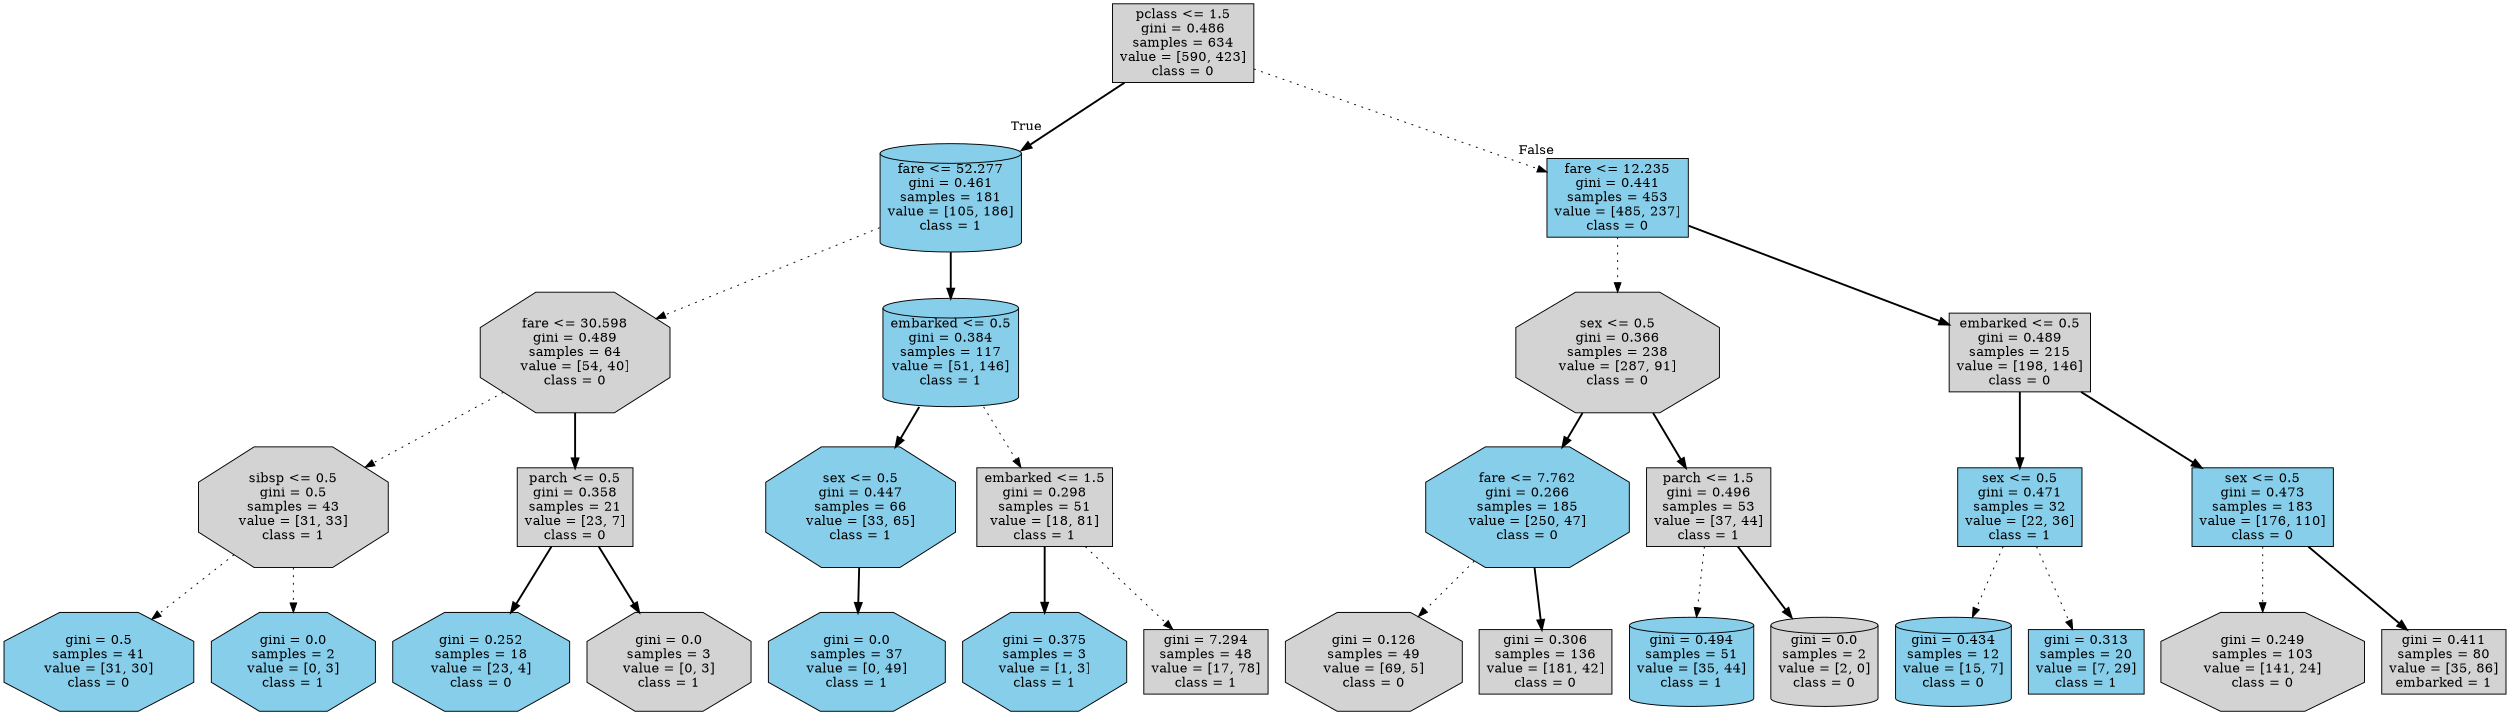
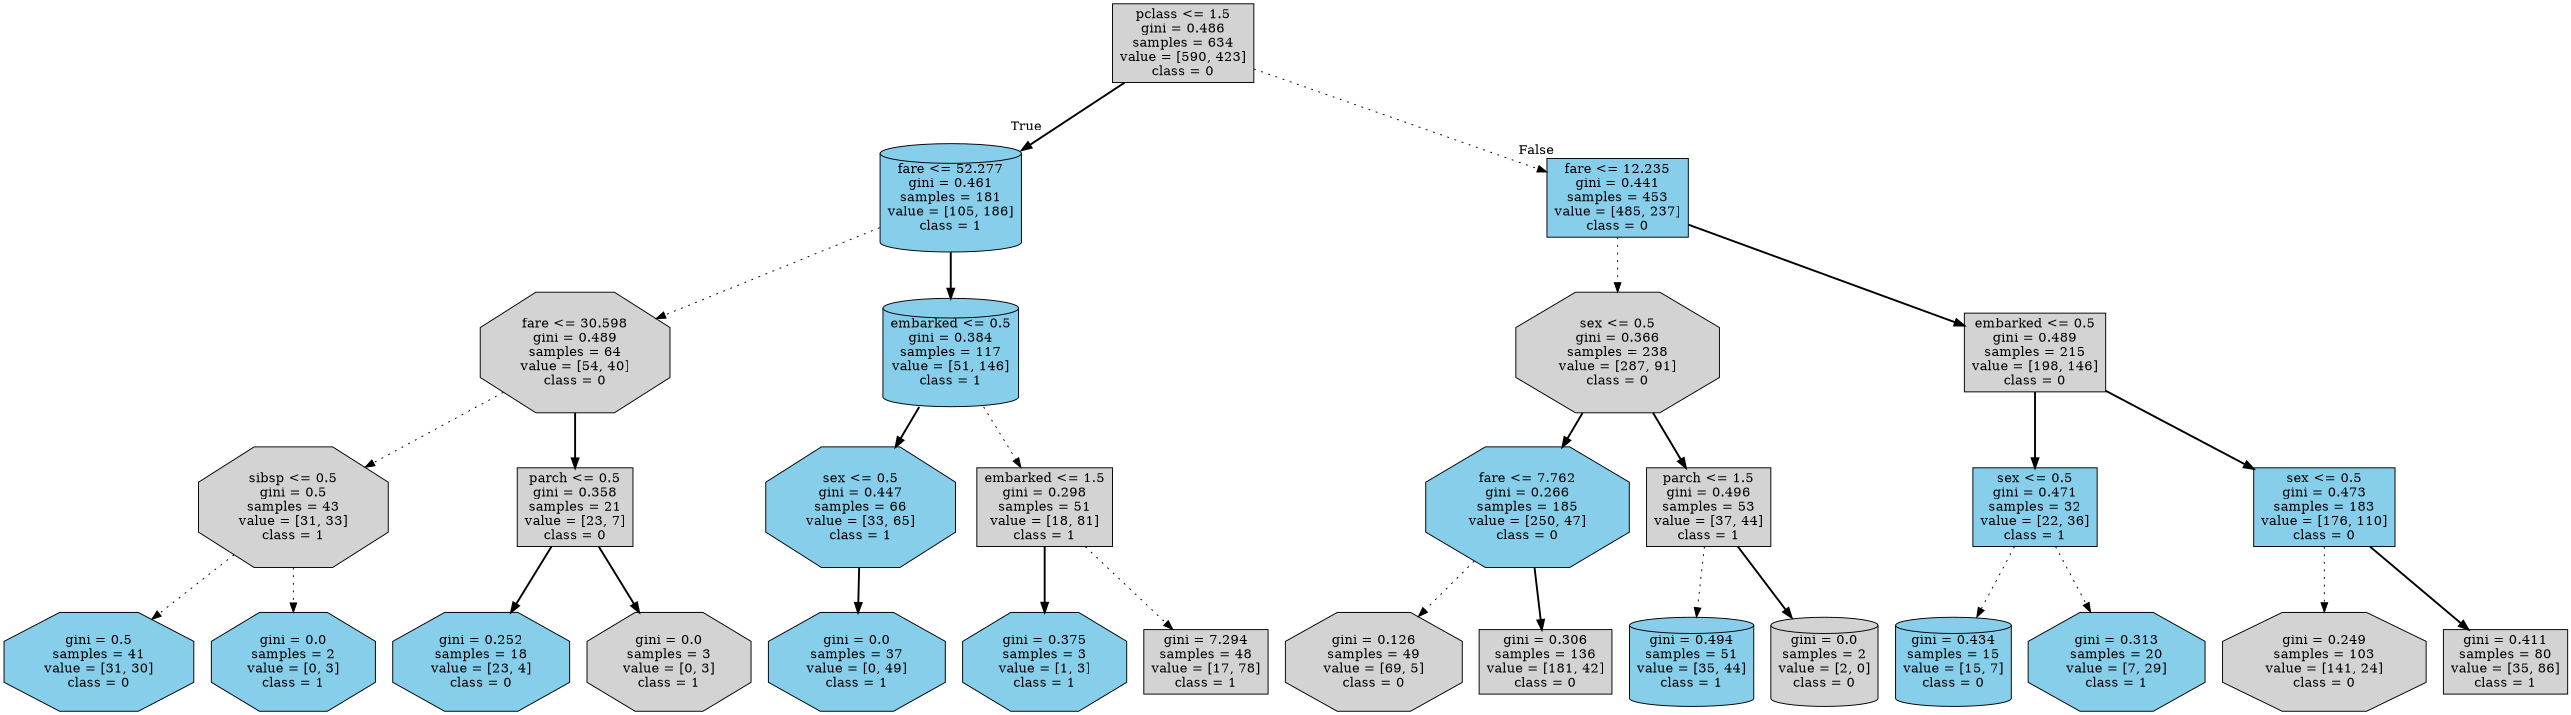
(1953, 662) -> (1953, 662)
(2086, 662) -> (2117, 662)
(2444, 662) -> (2506, 662)
